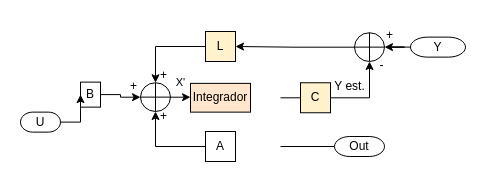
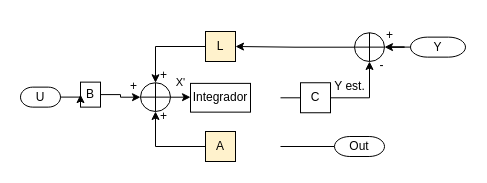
(221, 98) -> (221, 98)
(316, 98) -> (316, 98)
(41, 122) -> (41, 97)
(221, 147) -> (221, 147)
